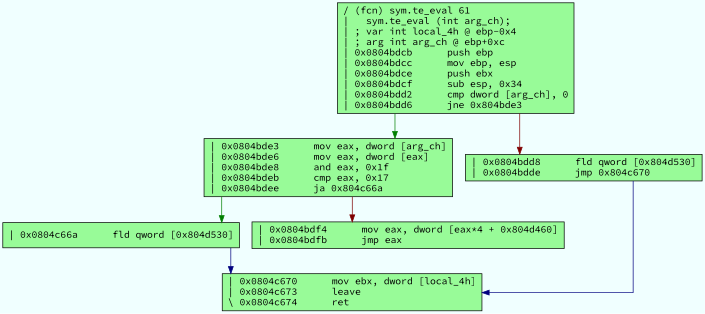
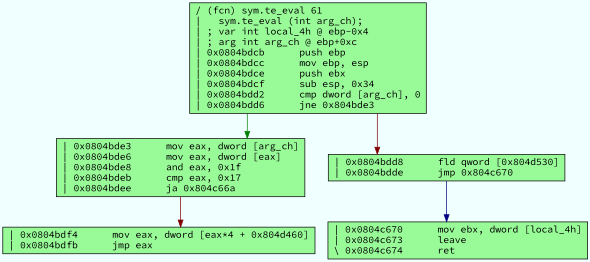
(121, 235) -> none
